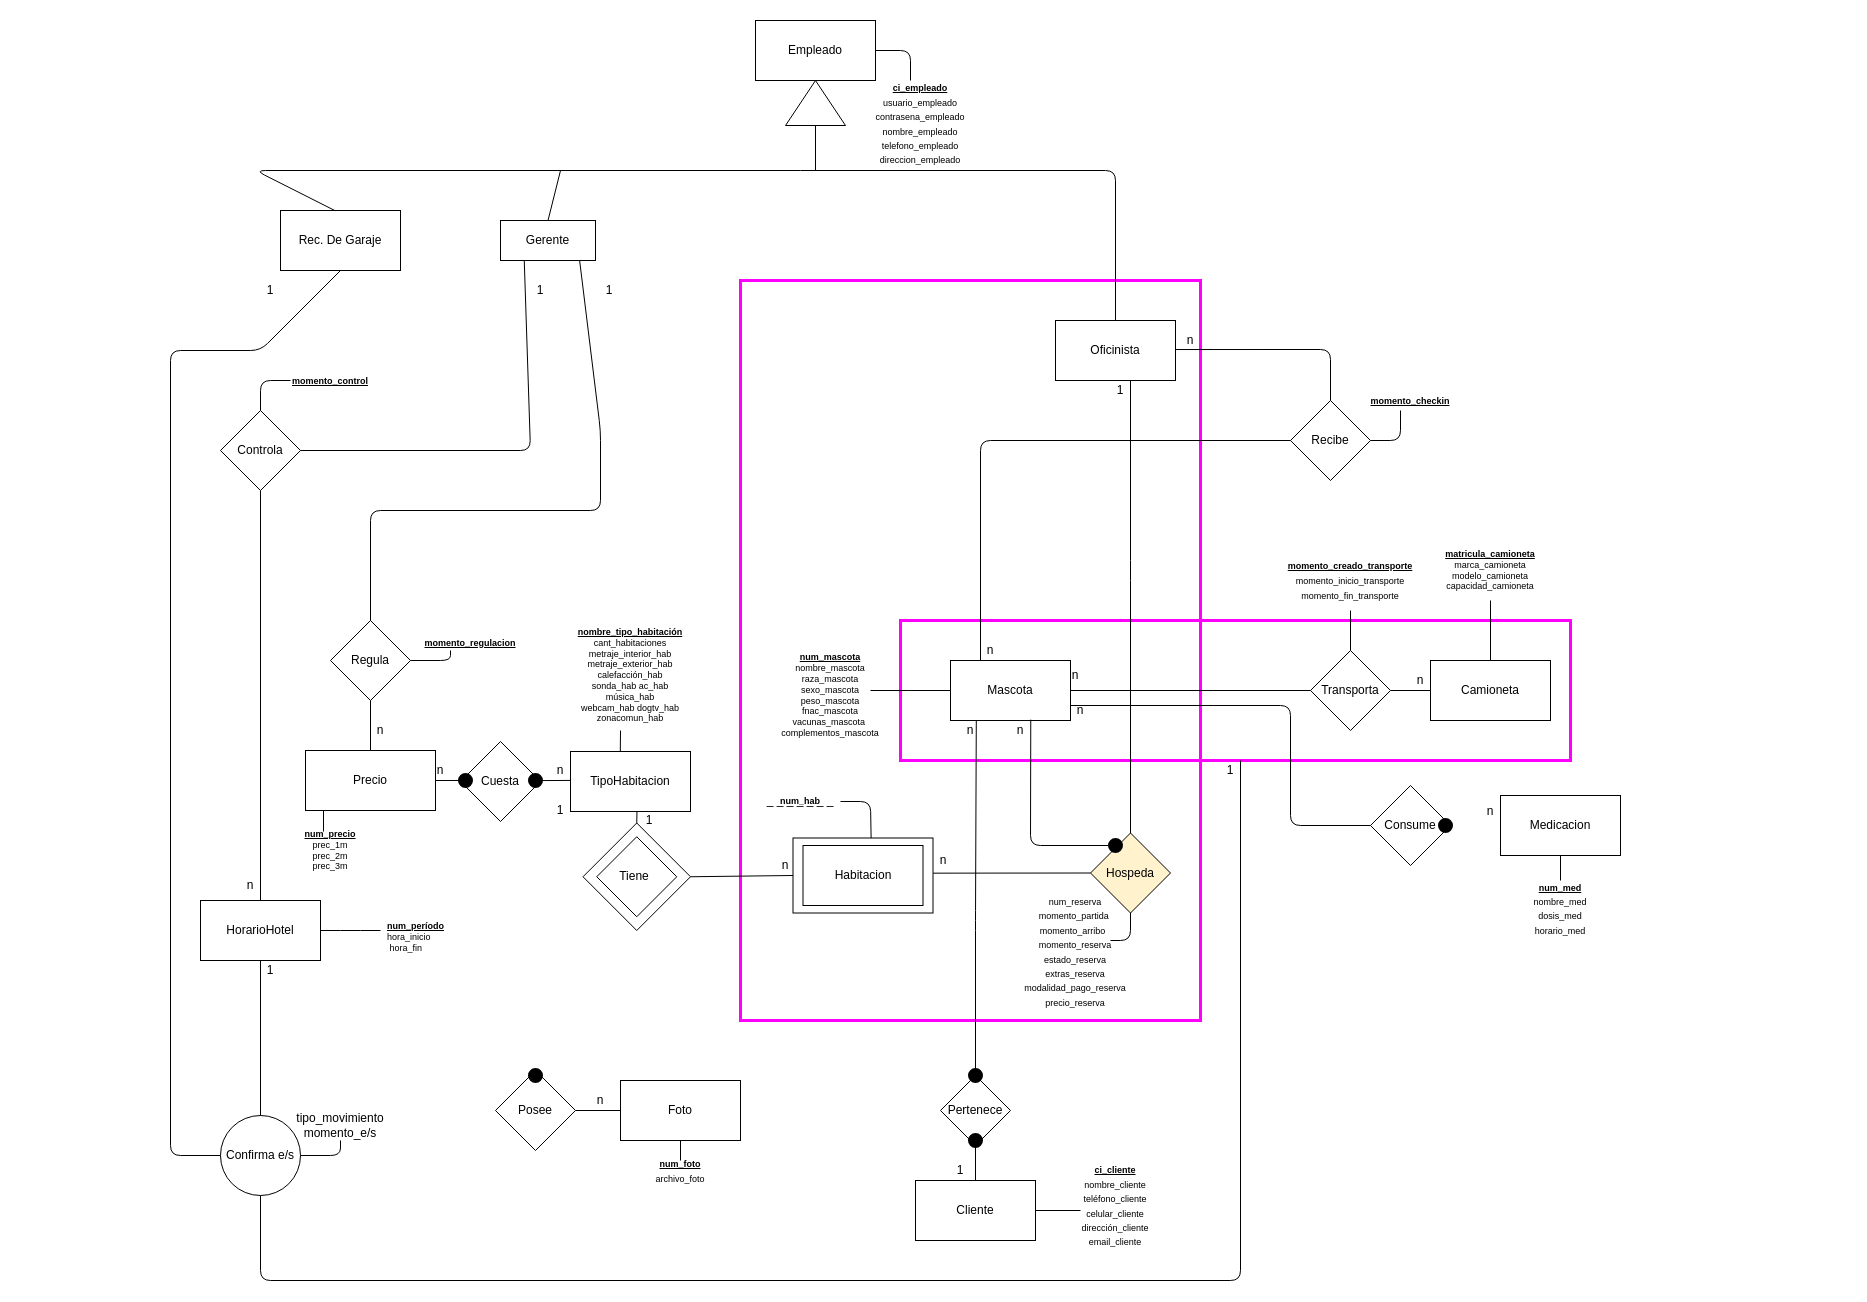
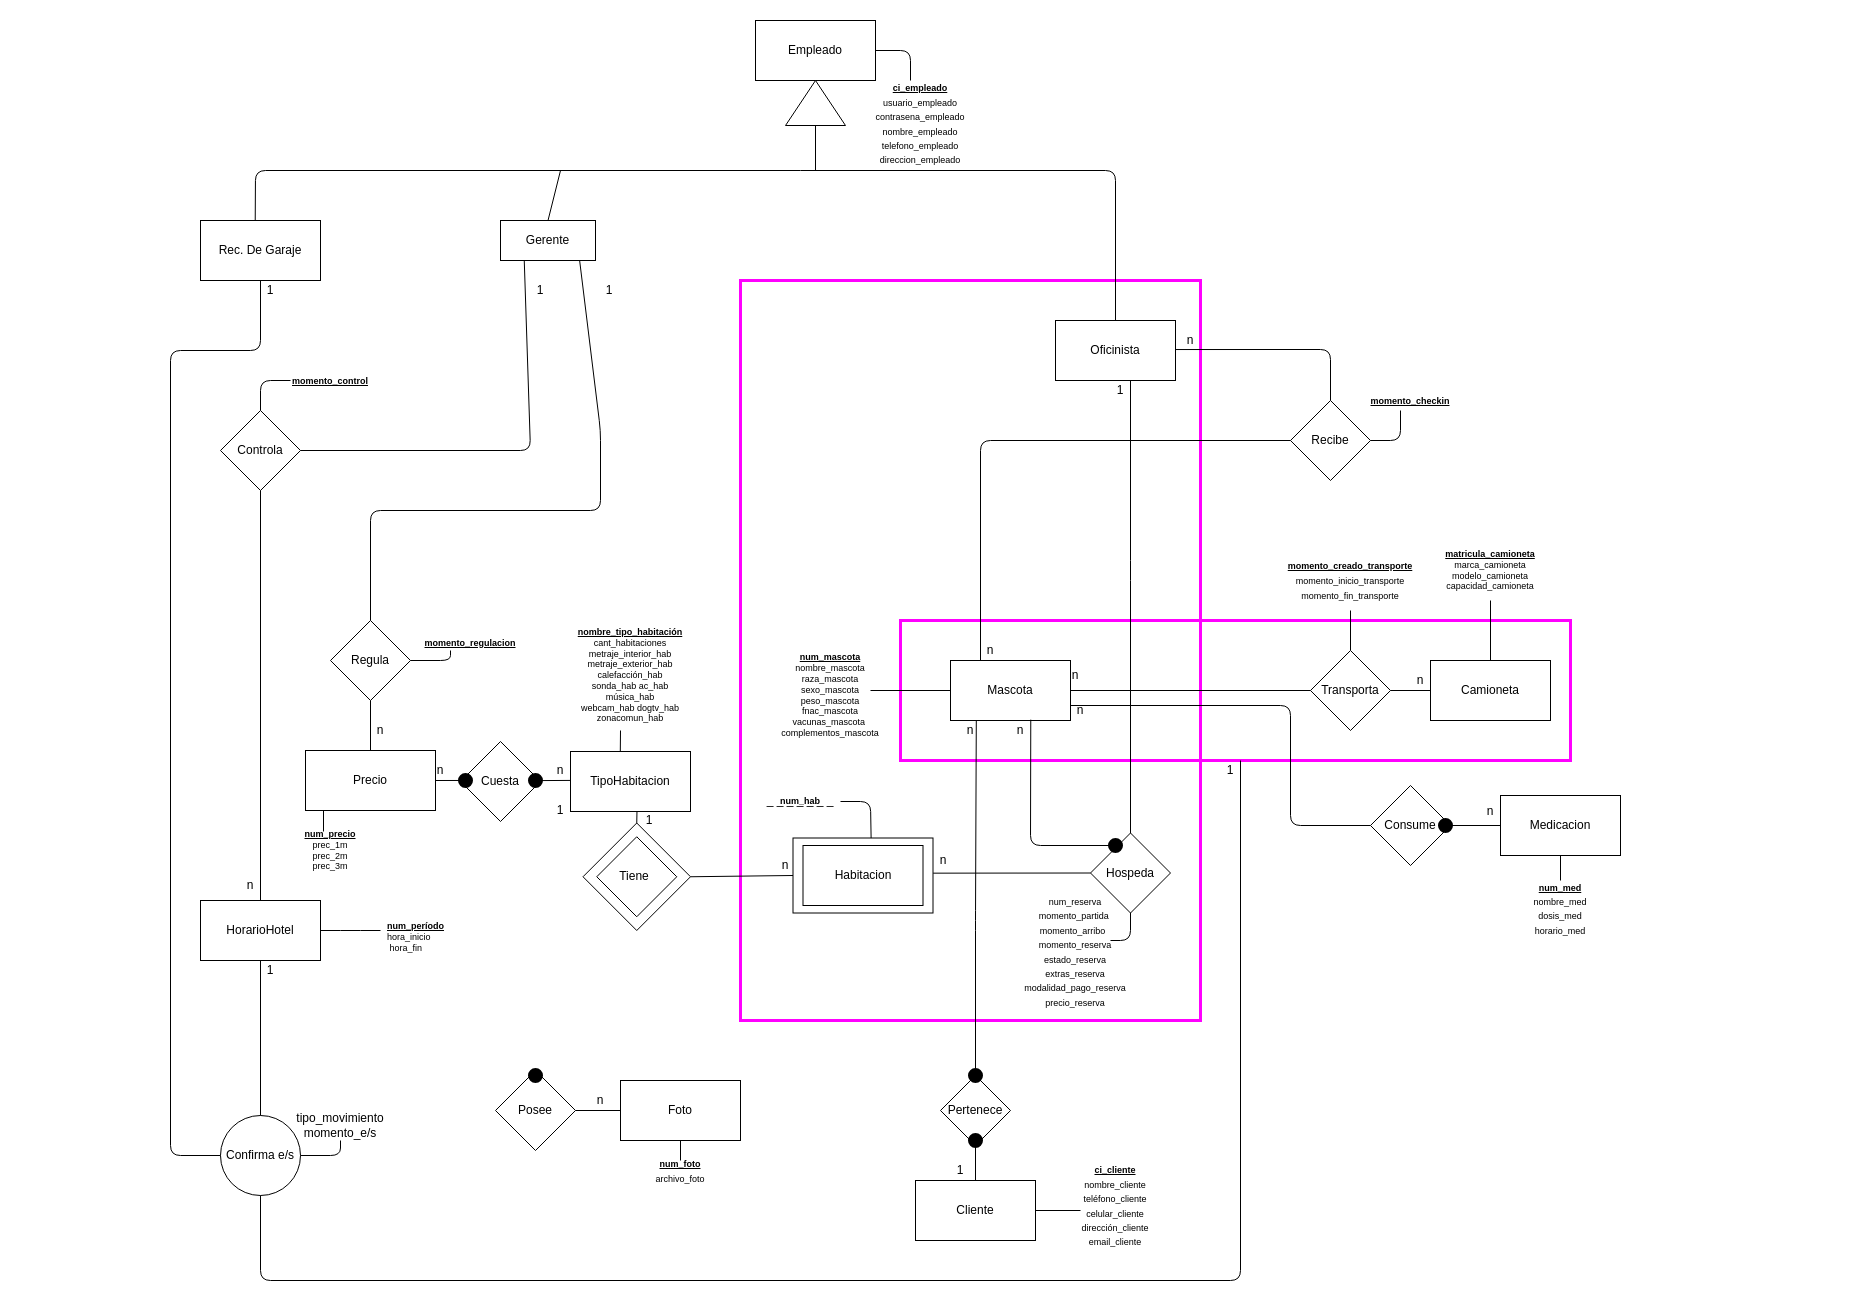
(341, 241) -> (261, 251)
none -> (1476, 826)
(1131, 873) -> (1131, 873)
